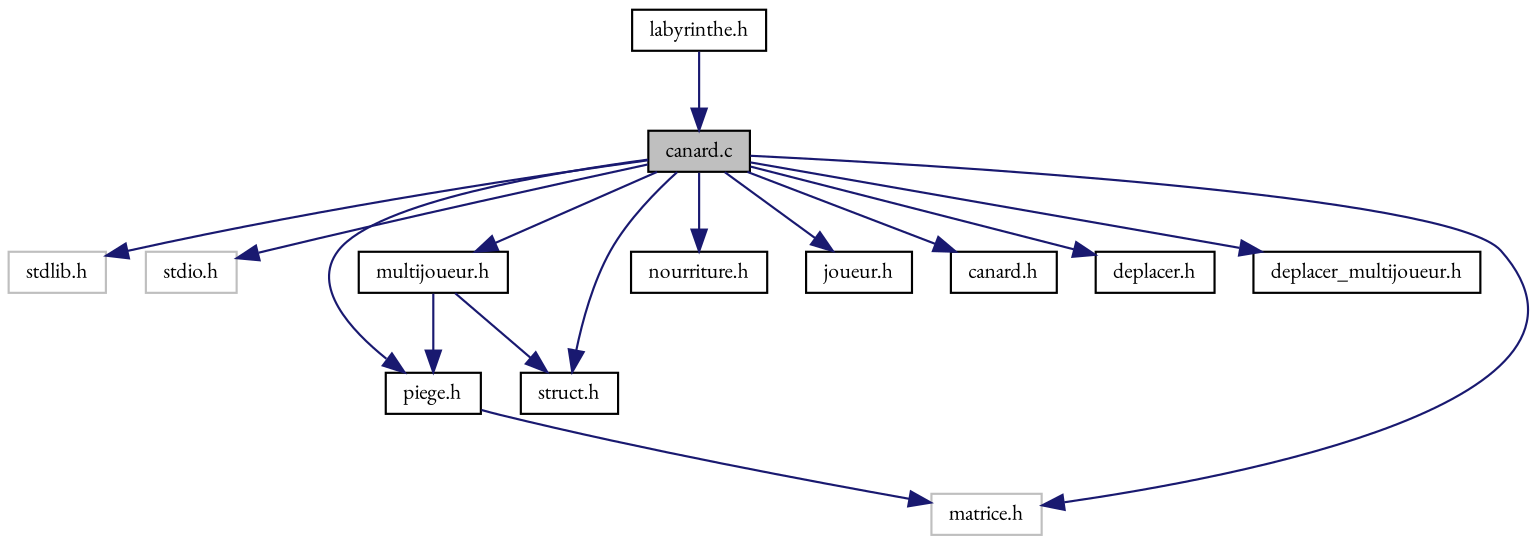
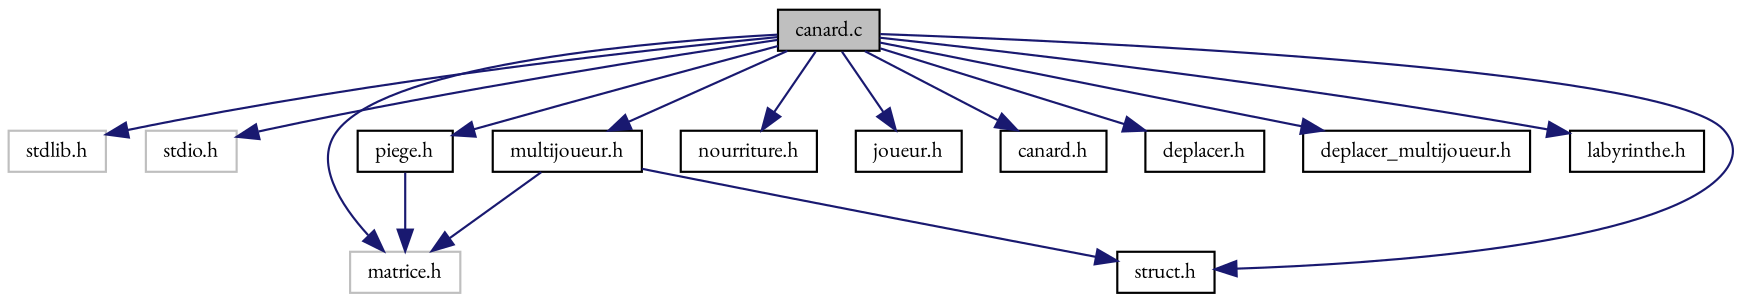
(699, 80) -> (1215, 78)
(433, 322) -> (495, 205)
